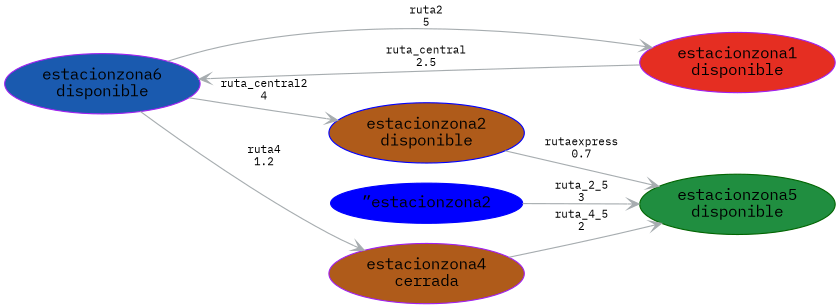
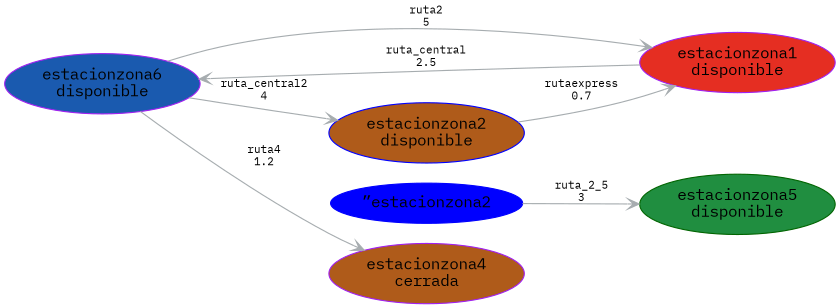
(577, 167) -> (592, 109)
(580, 242) -> none
